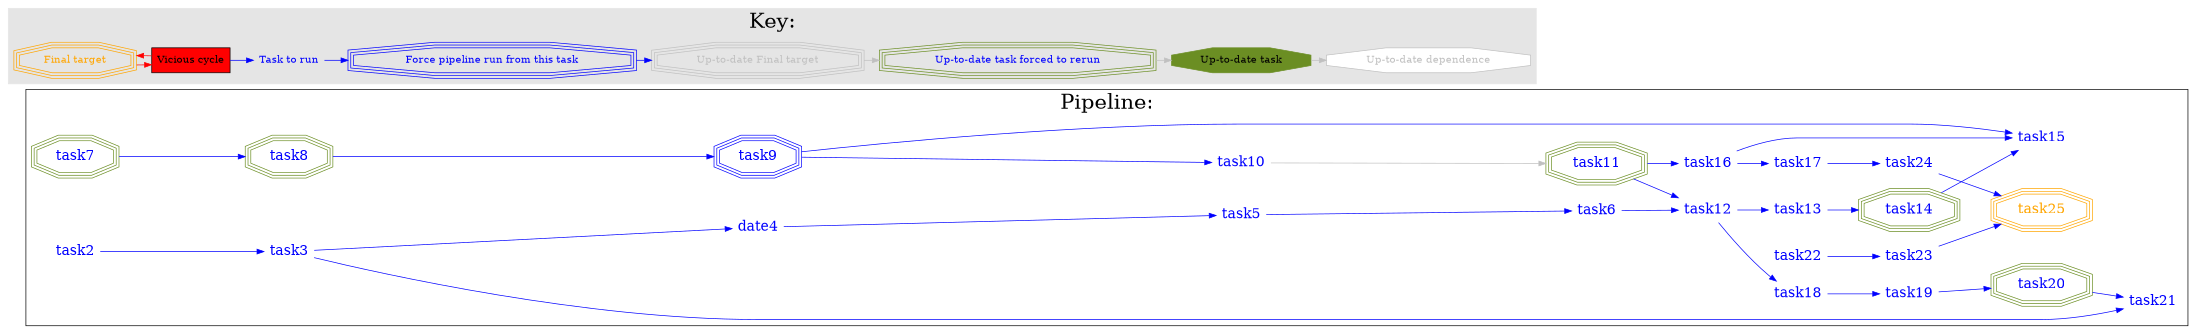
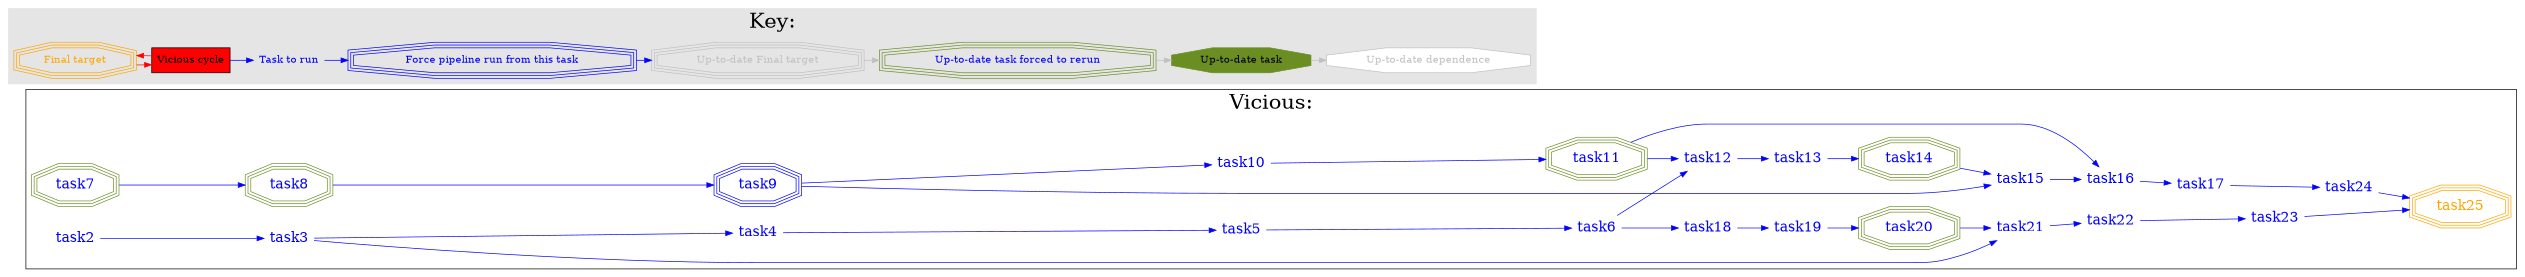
(1107, 104) -> (1271, 104)
(1870, 138) -> (2062, 180)
(1405, 163) -> (1405, 161)
none -> (2062, 225)
(758, 227) -> (758, 233)
(1743, 251) -> (1646, 228)
